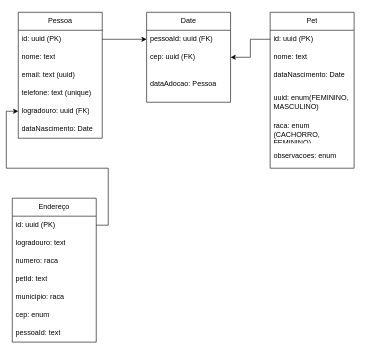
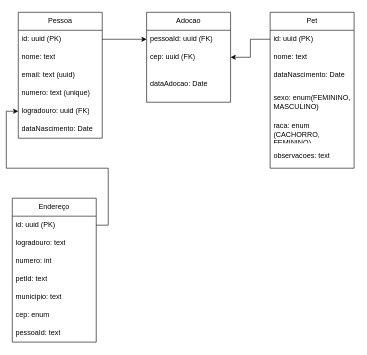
(189, 21) -> (189, 21)
(185, 84) -> (181, 84)
(61, 93) -> (60, 93)
(313, 102) -> (313, 102)
(306, 156) -> (306, 156)
(38, 261) -> (35, 261)
(41, 297) -> (41, 297)
